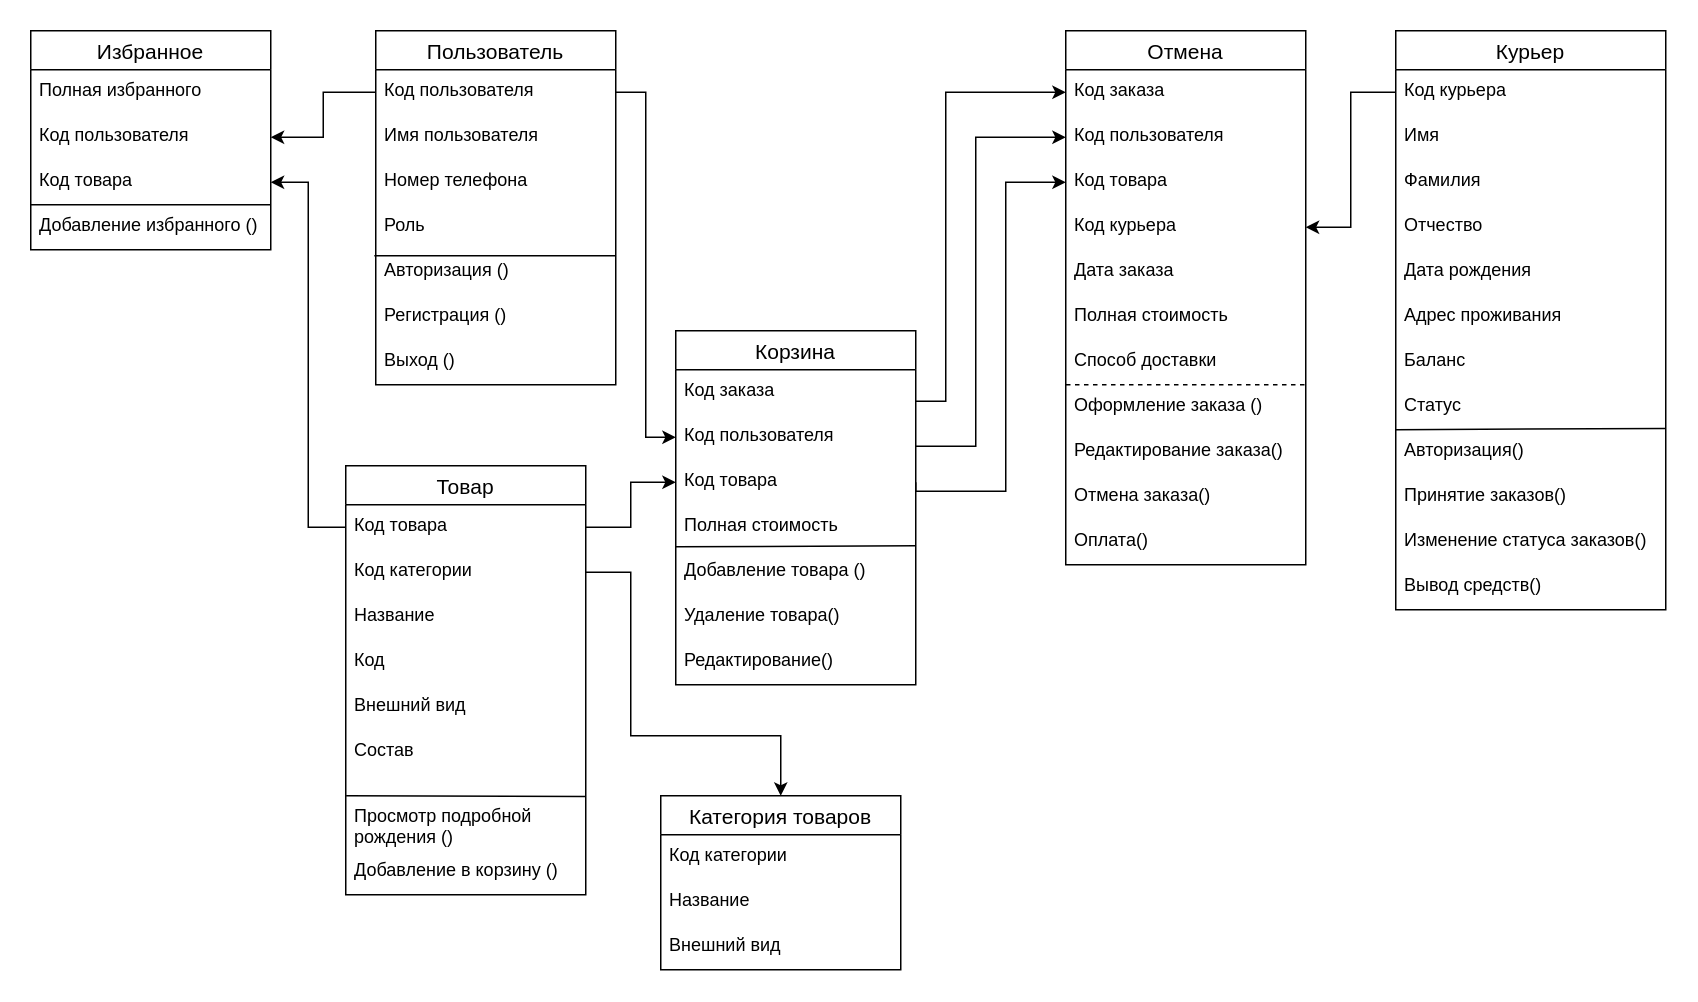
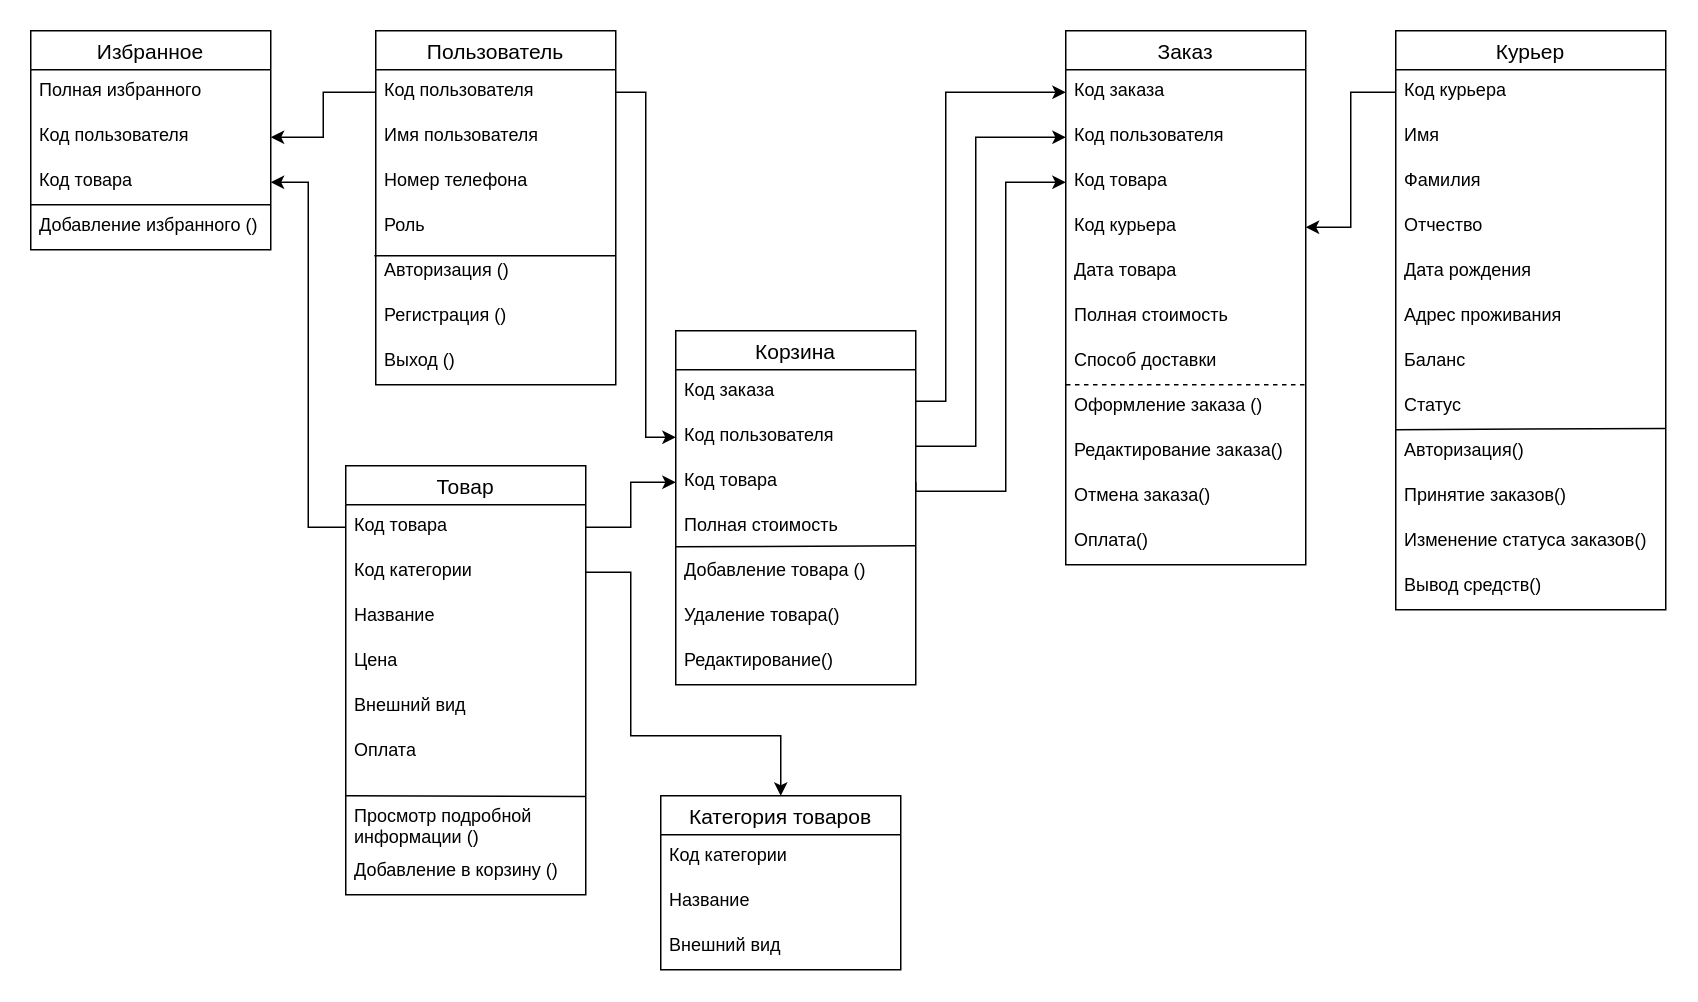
(1185, 52) -> (1185, 52)
(1127, 270) -> (1127, 270)
(369, 660) -> (374, 660)
(384, 750) -> (384, 750)
(442, 816) -> (442, 816)
